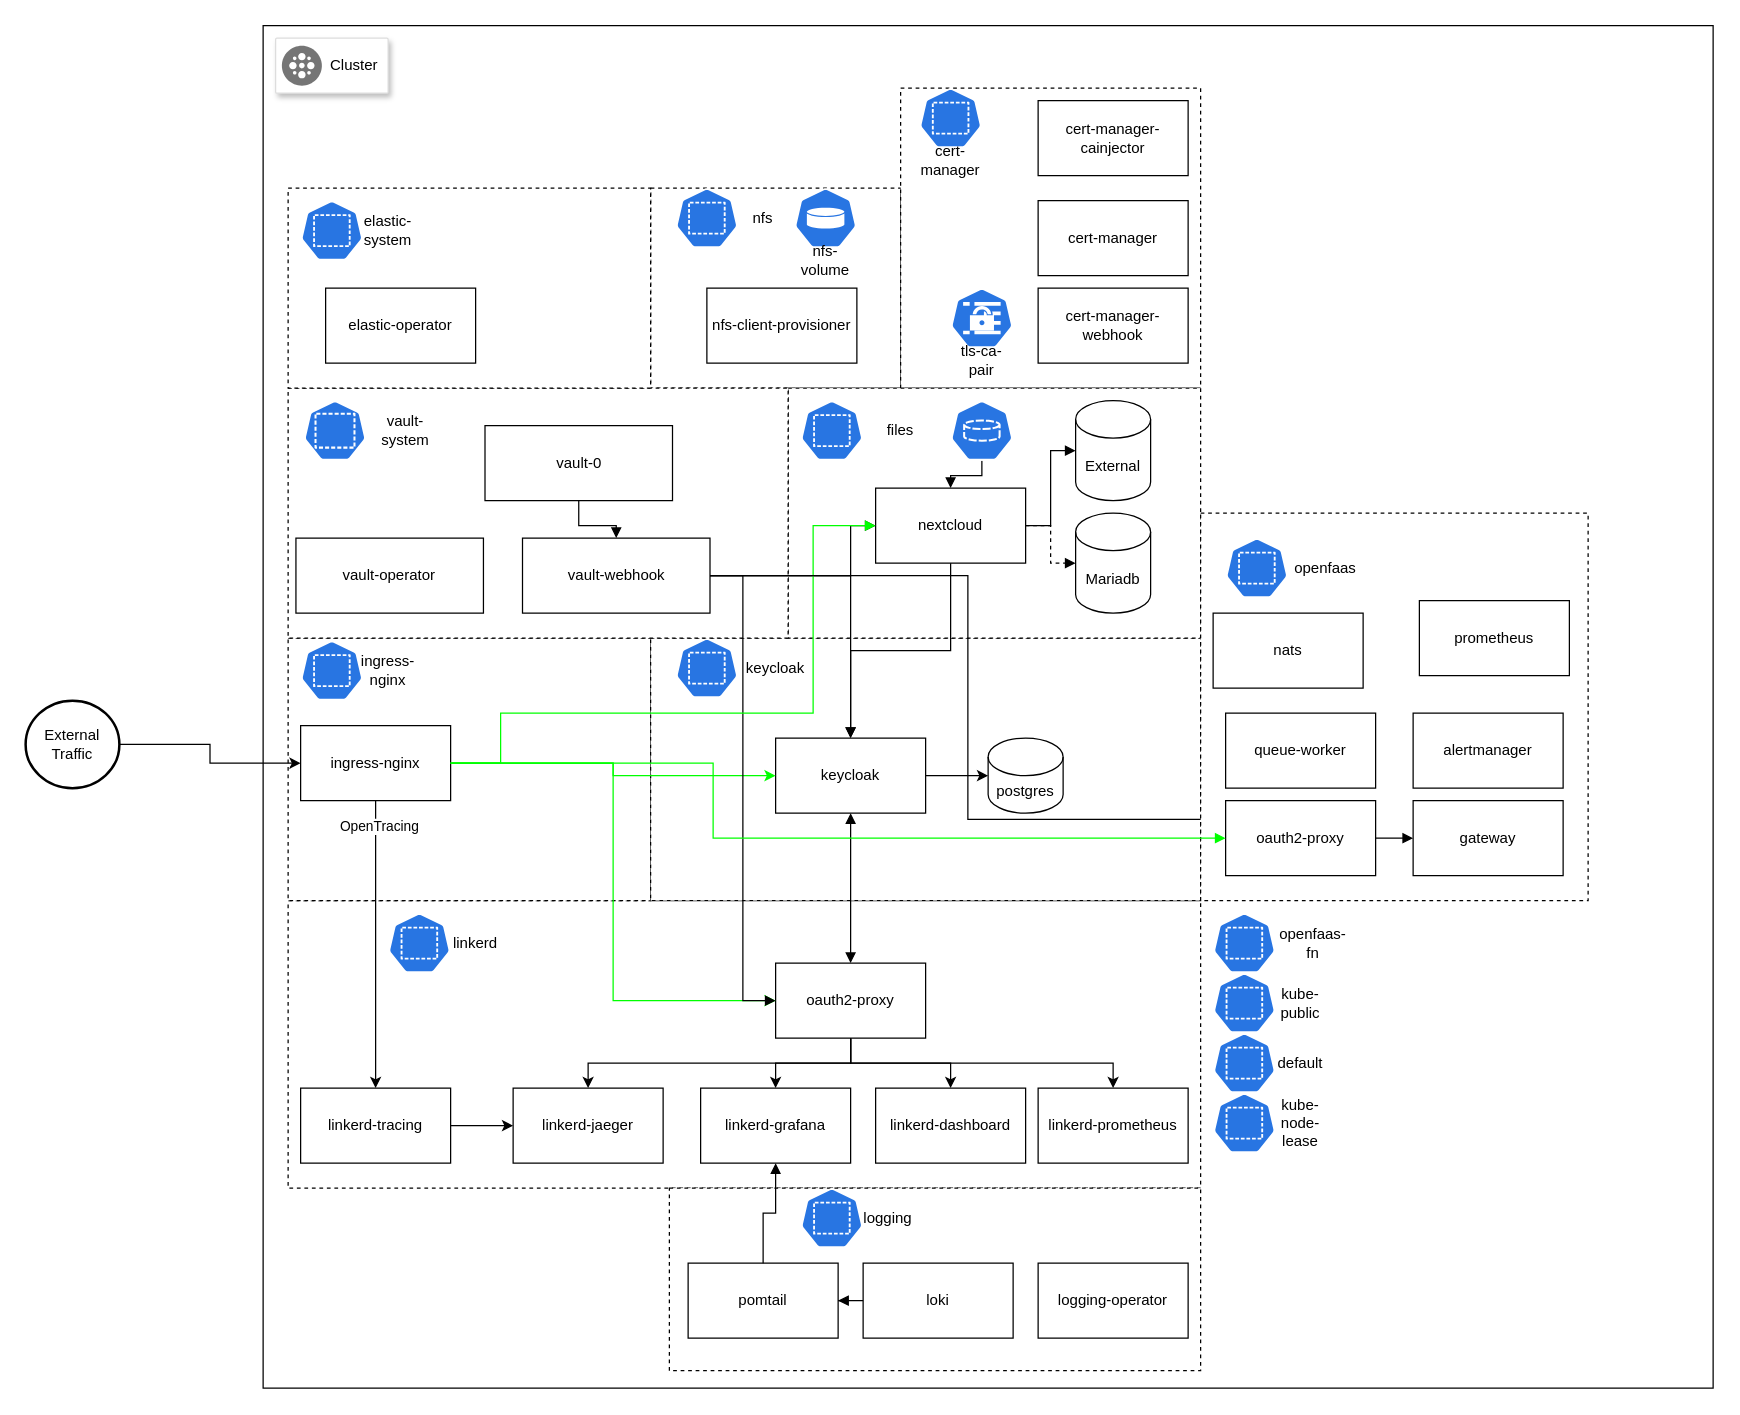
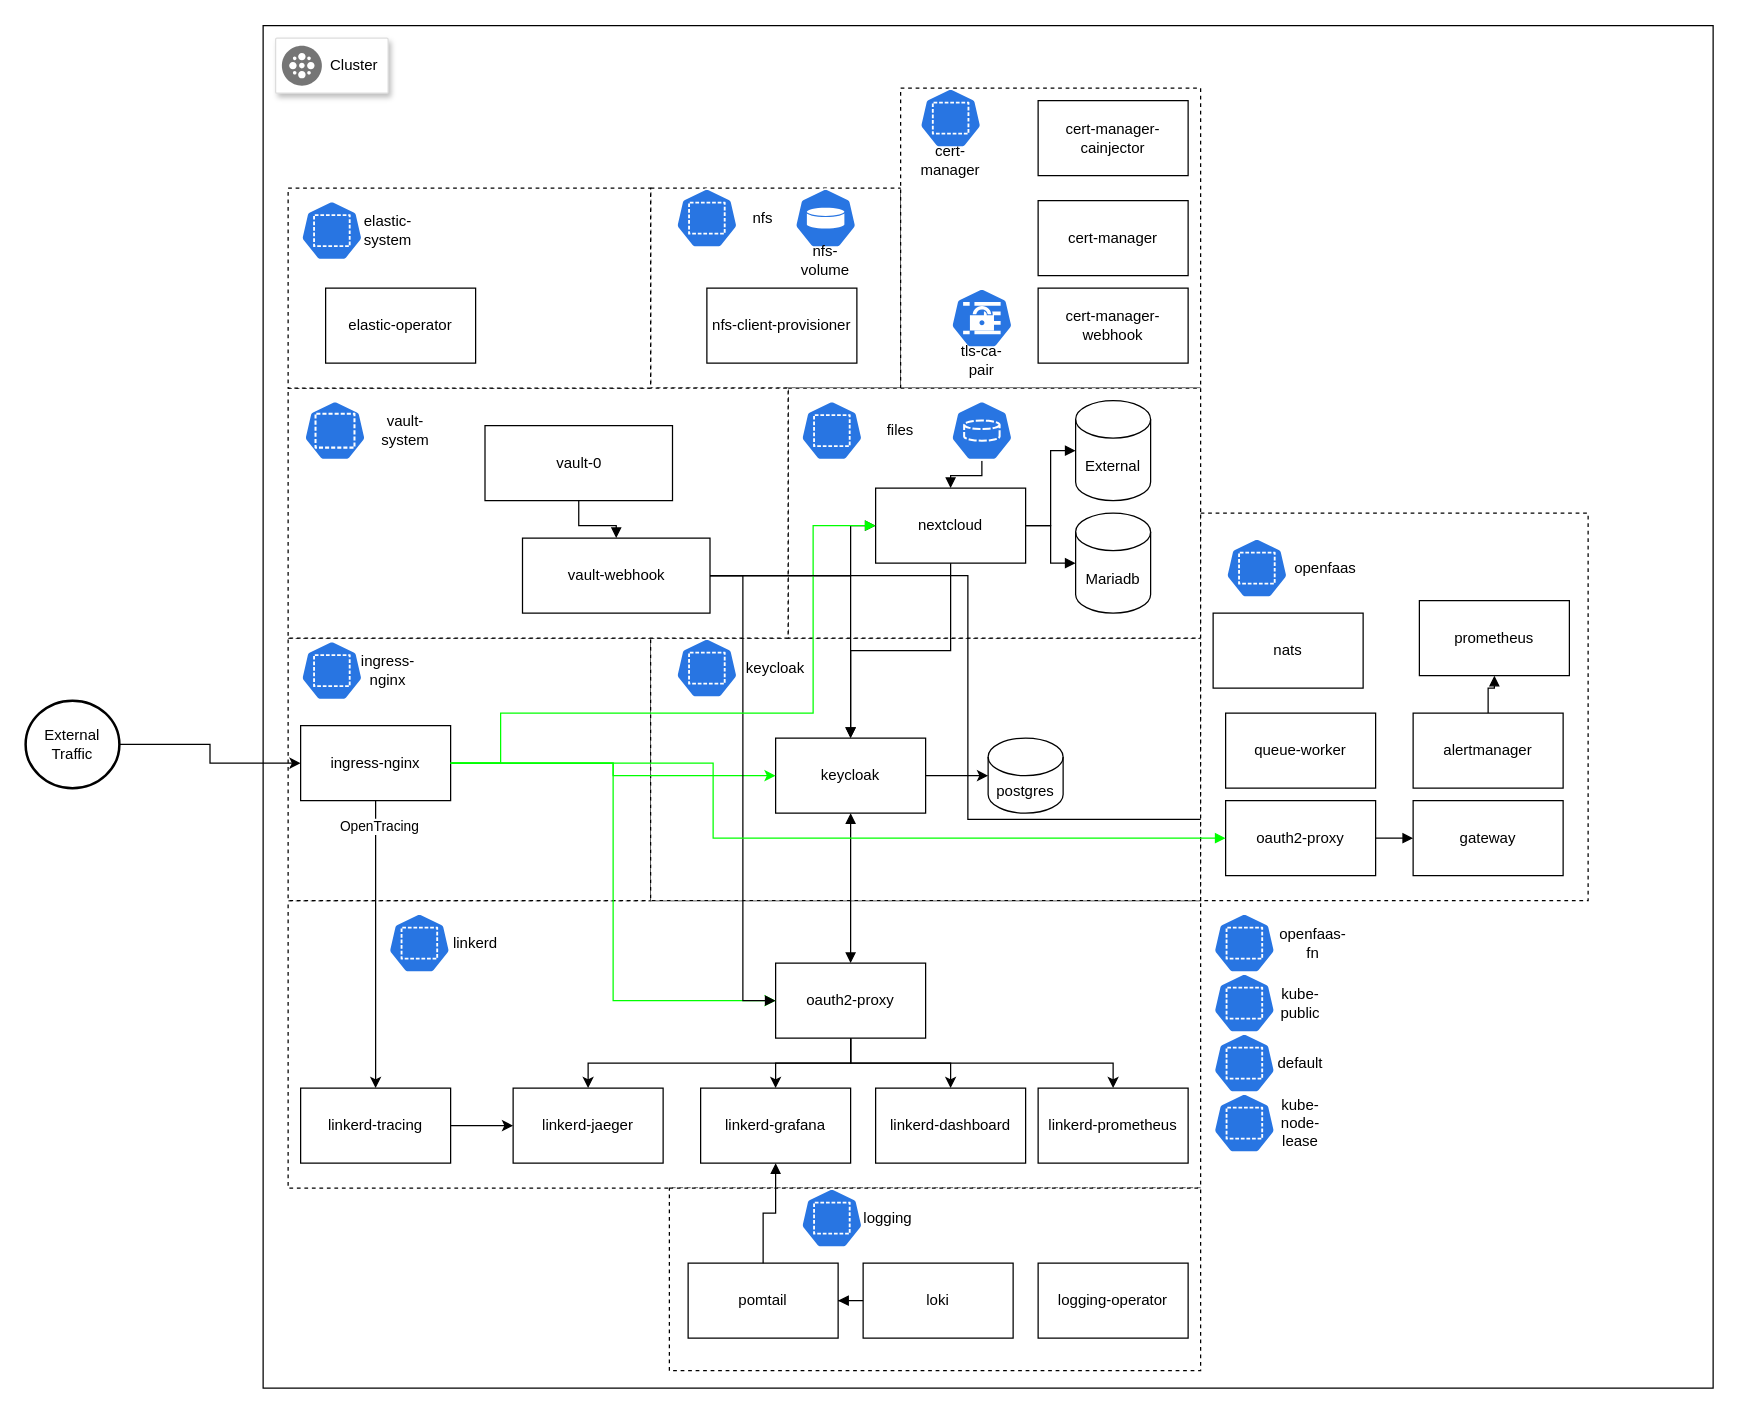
(1051, 551) -> (1051, 551)
(390, 576) -> none
none -> (1488, 697)
